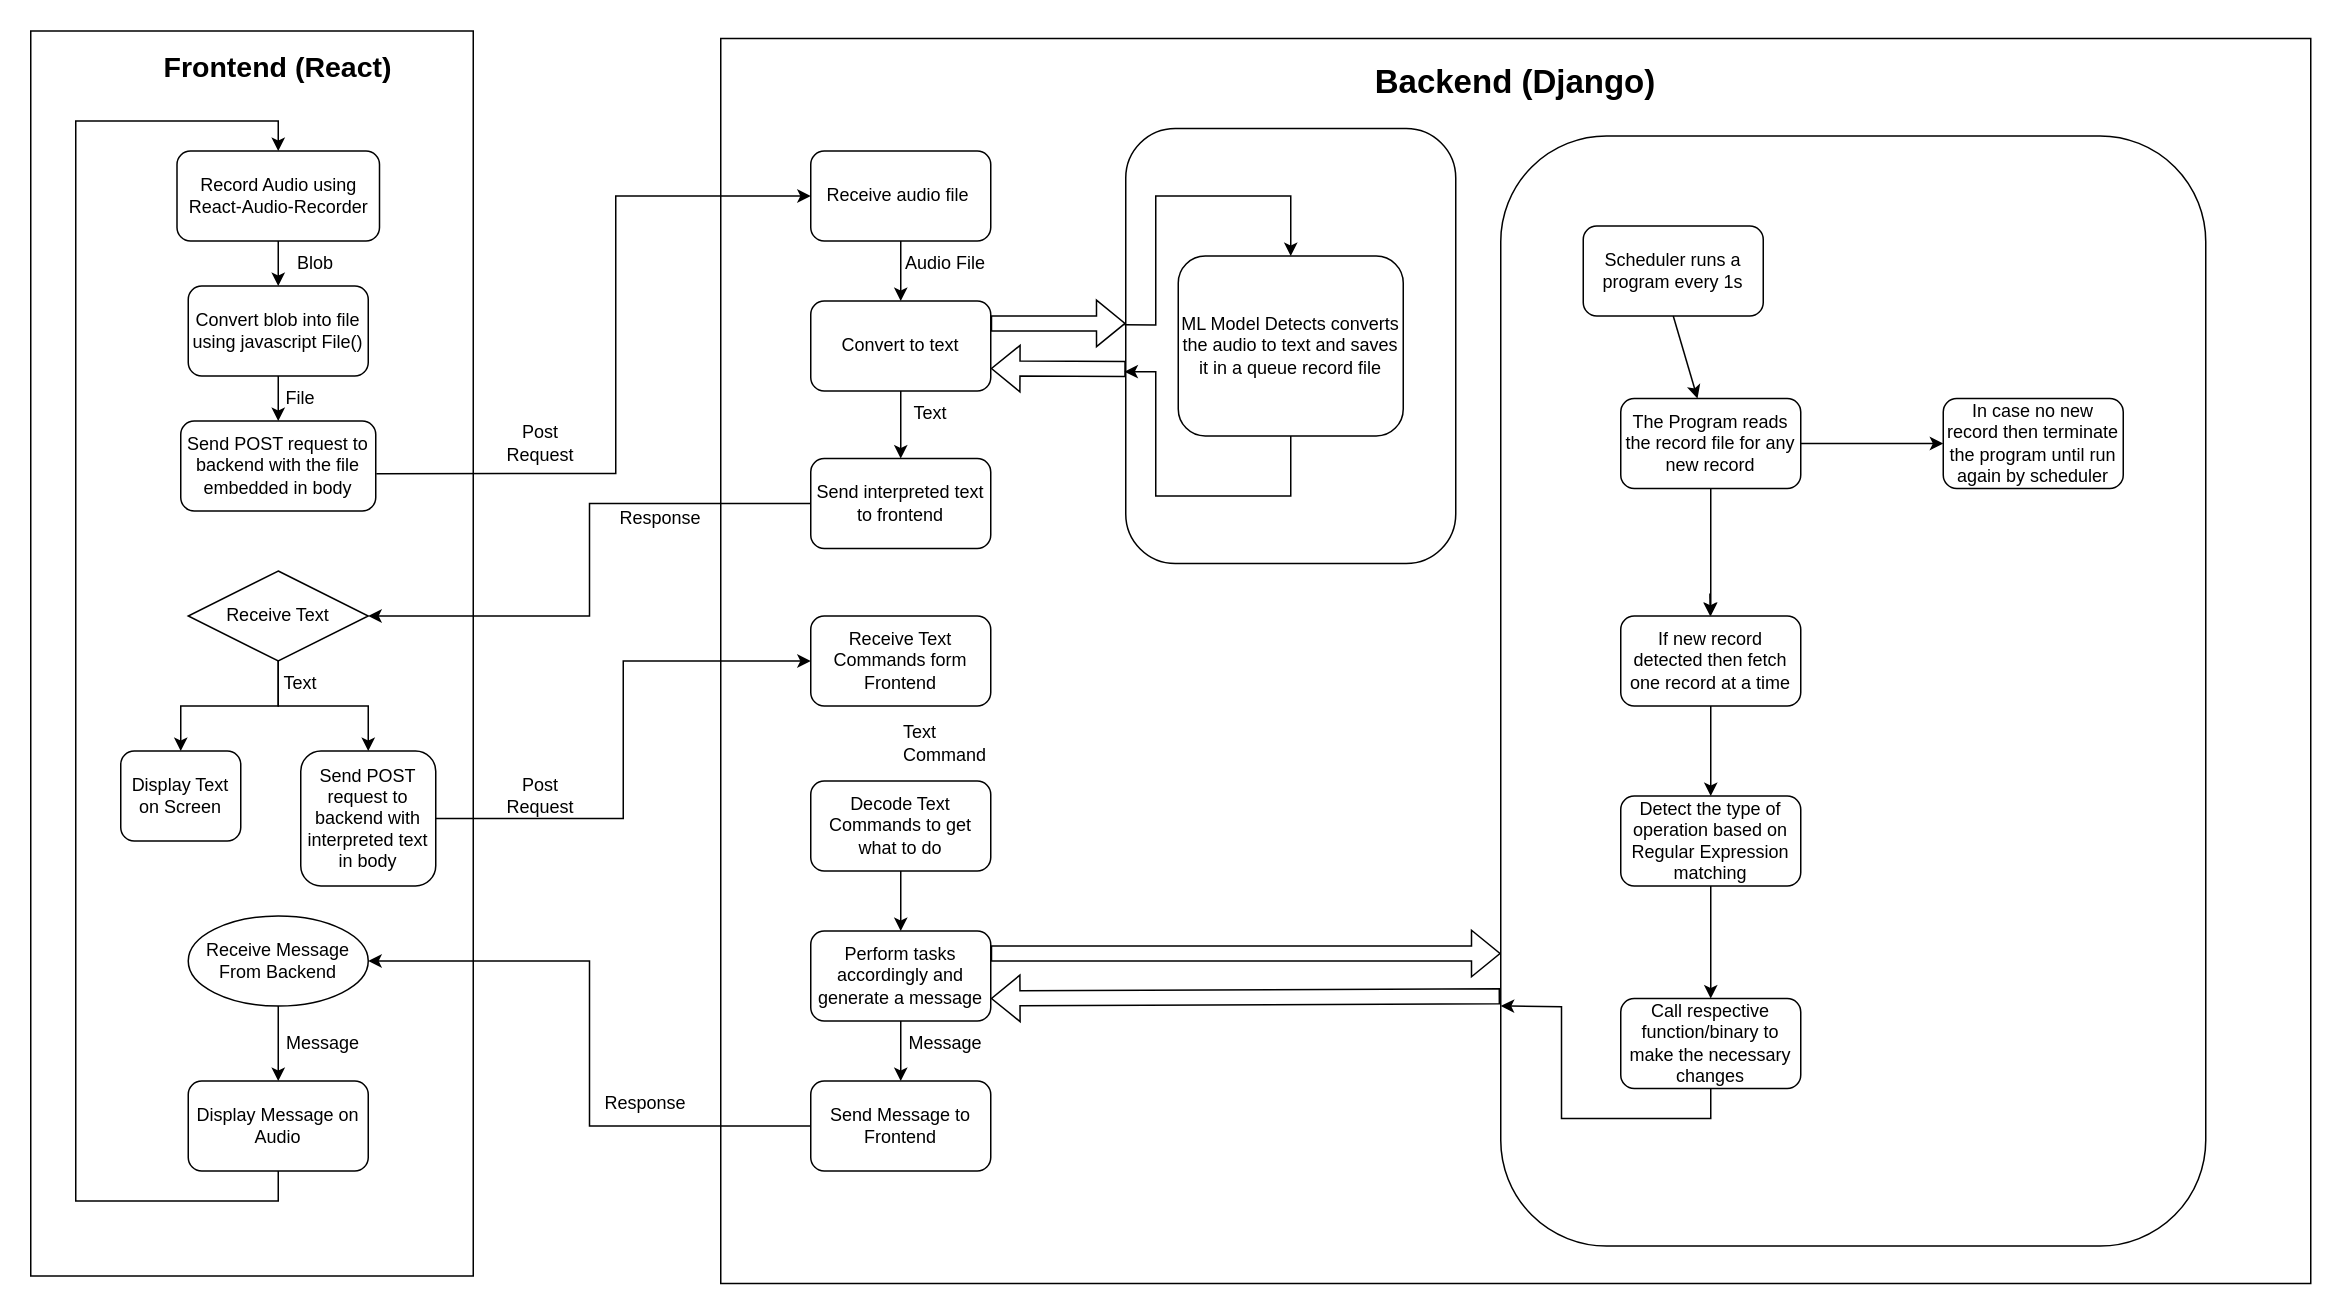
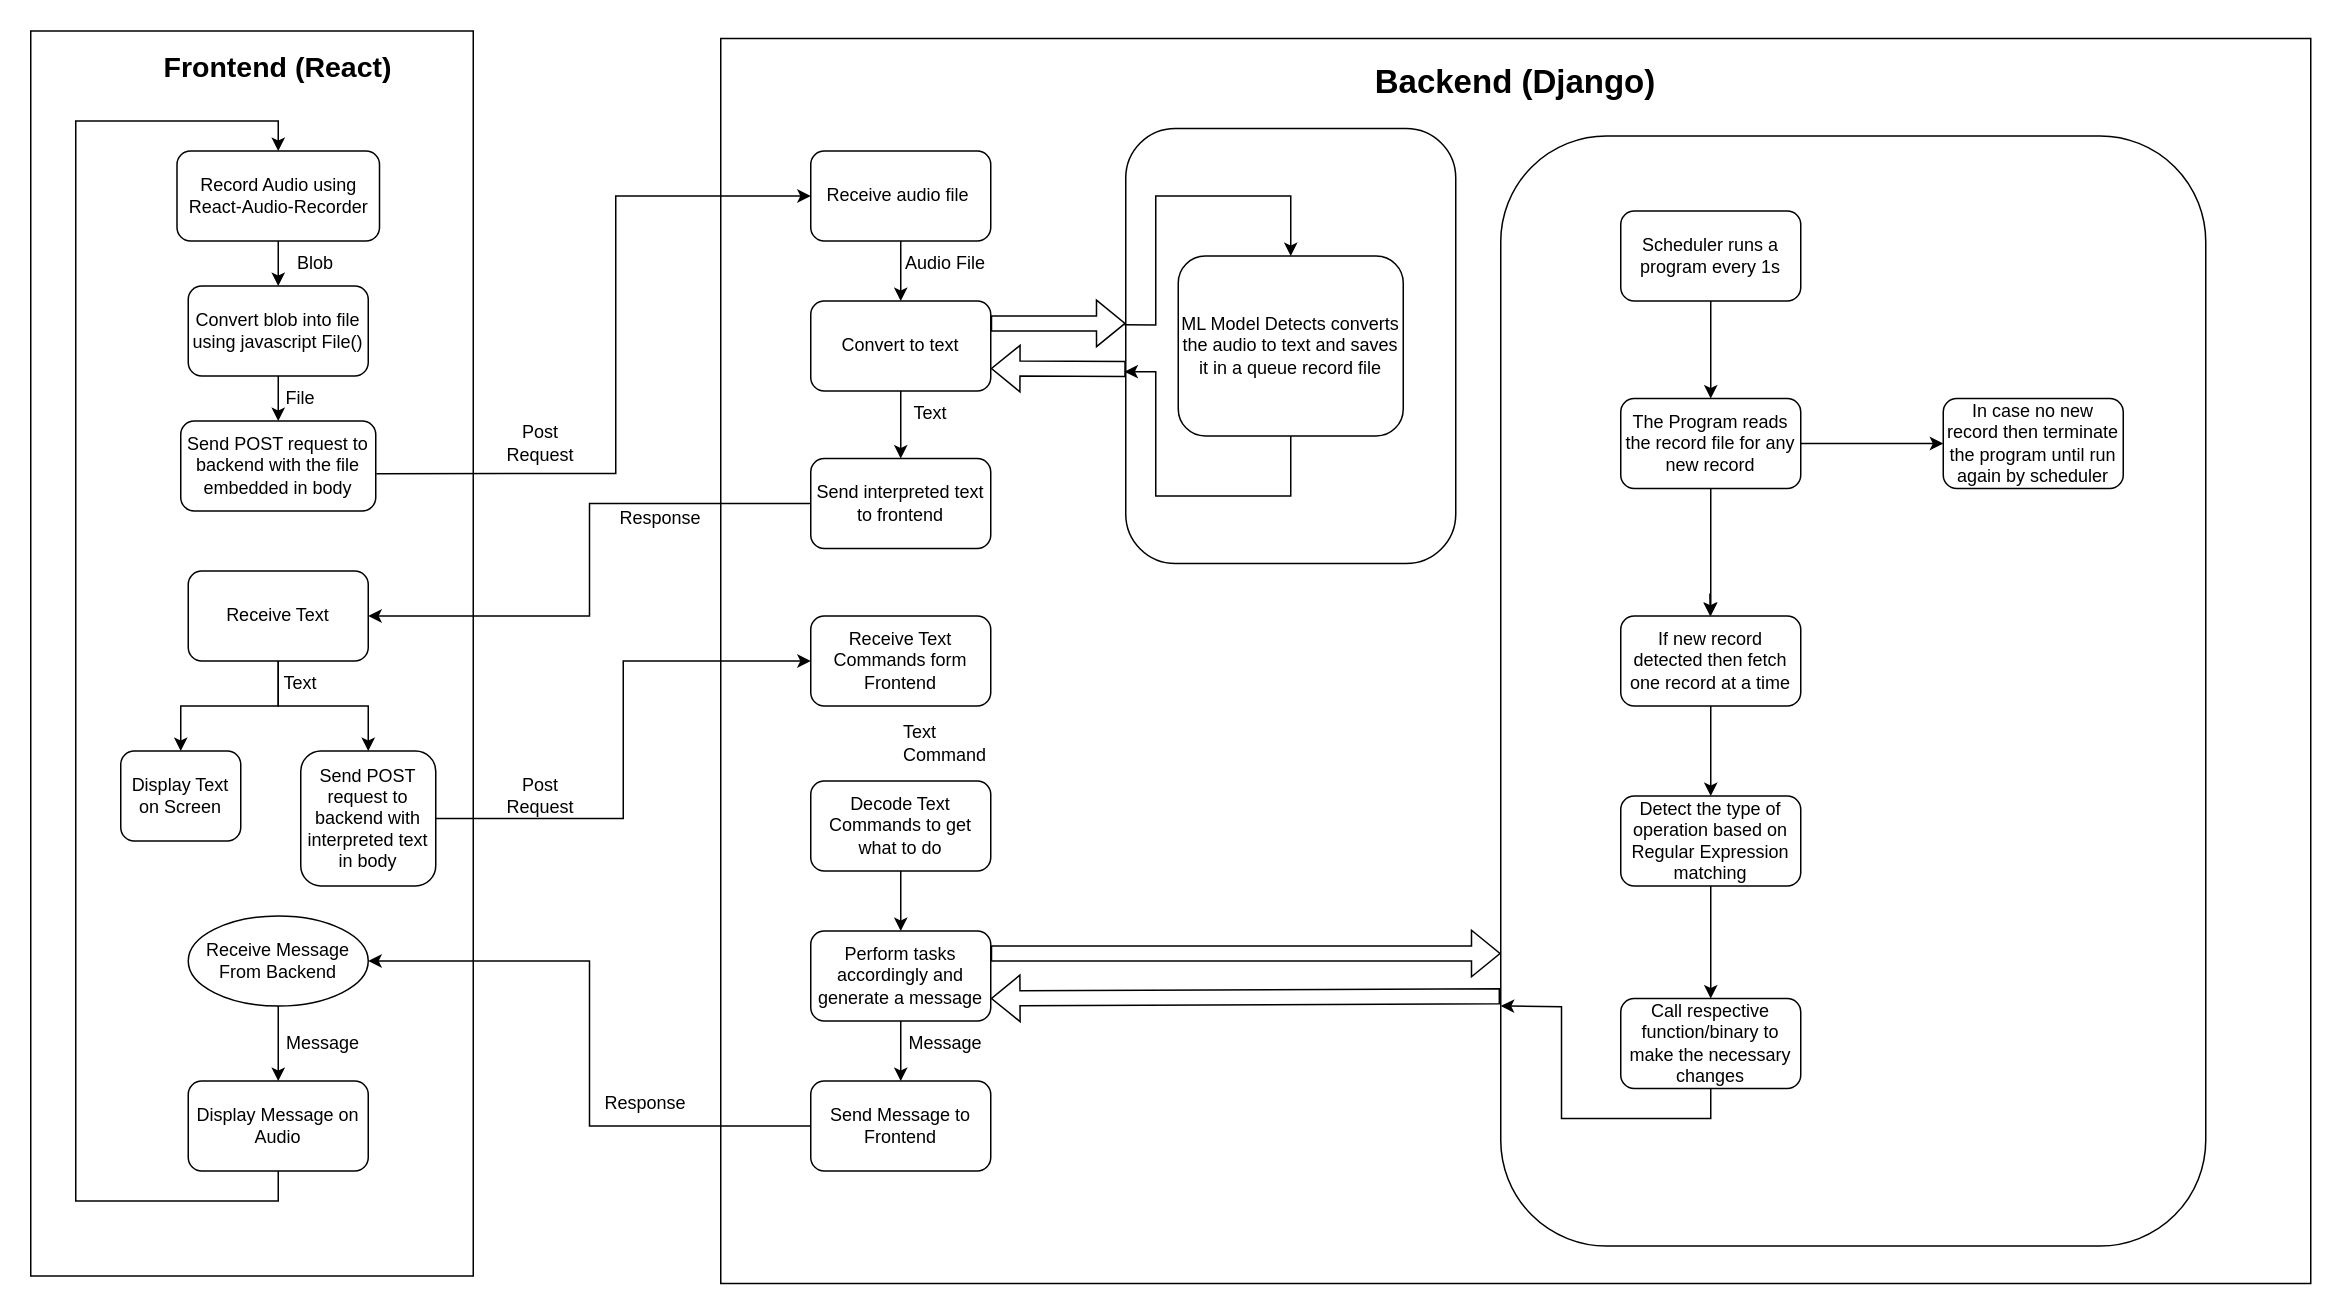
(1673, 271) -> (1711, 256)
(278, 616) -> (278, 616)
